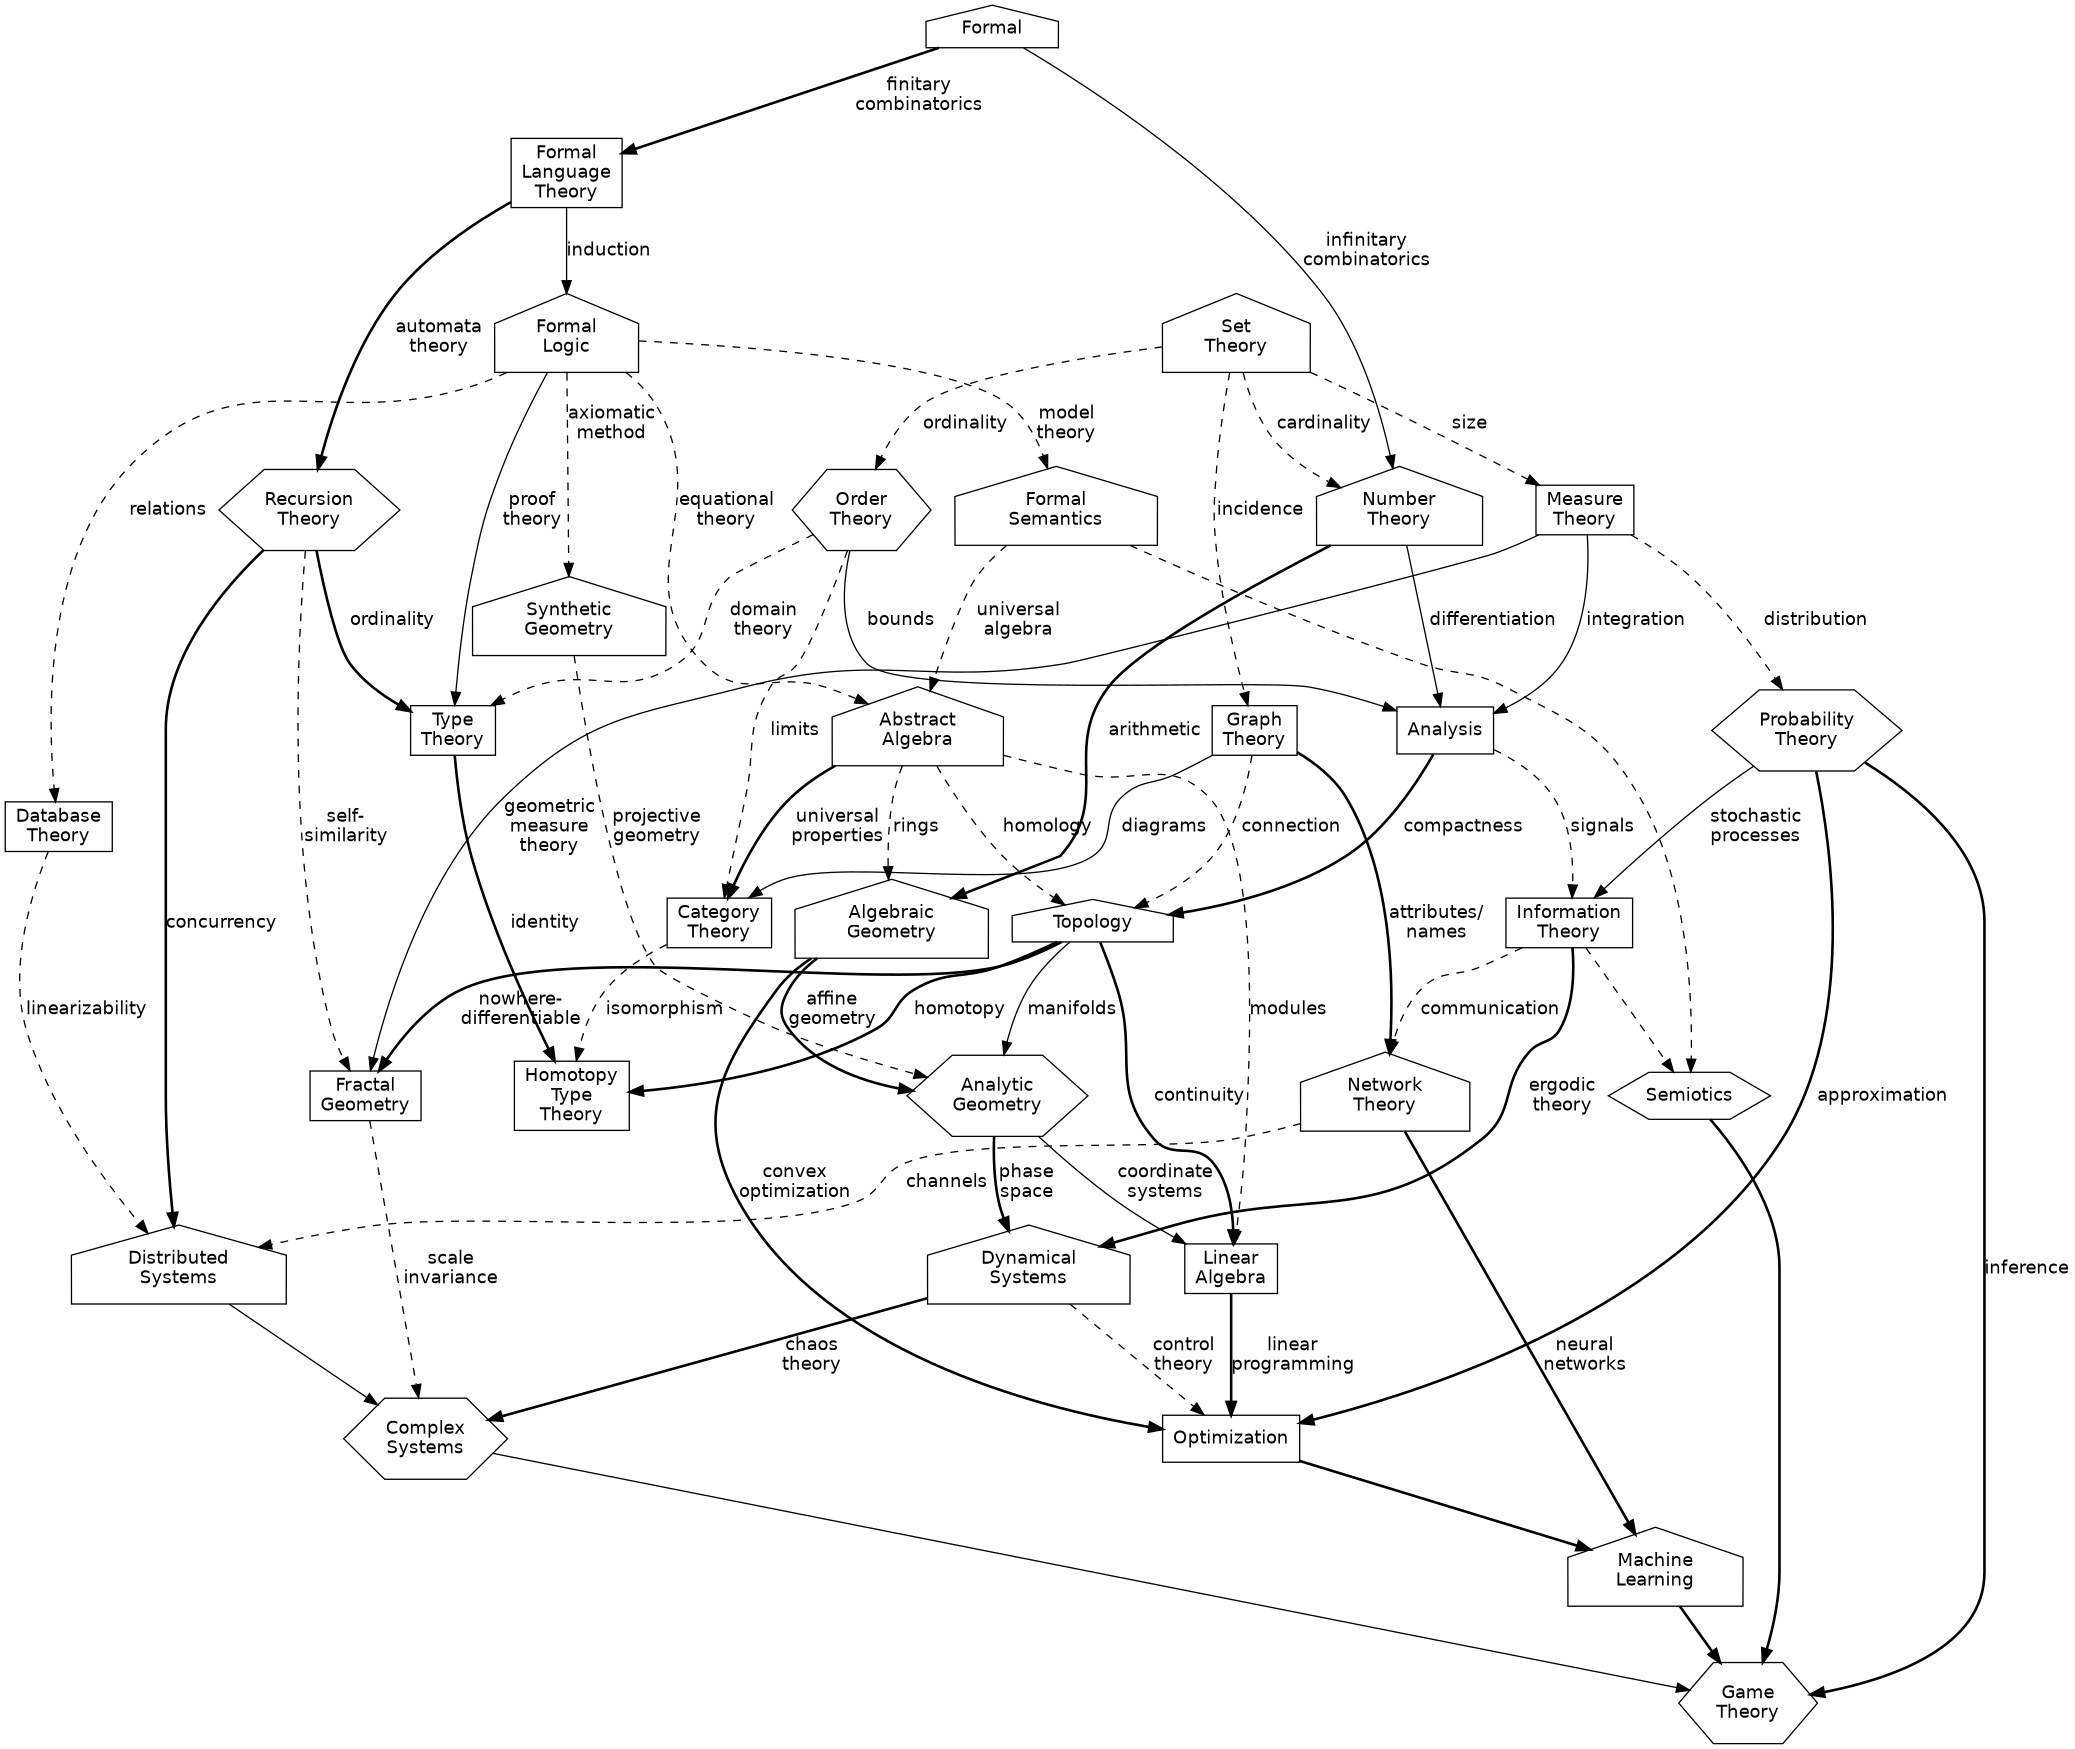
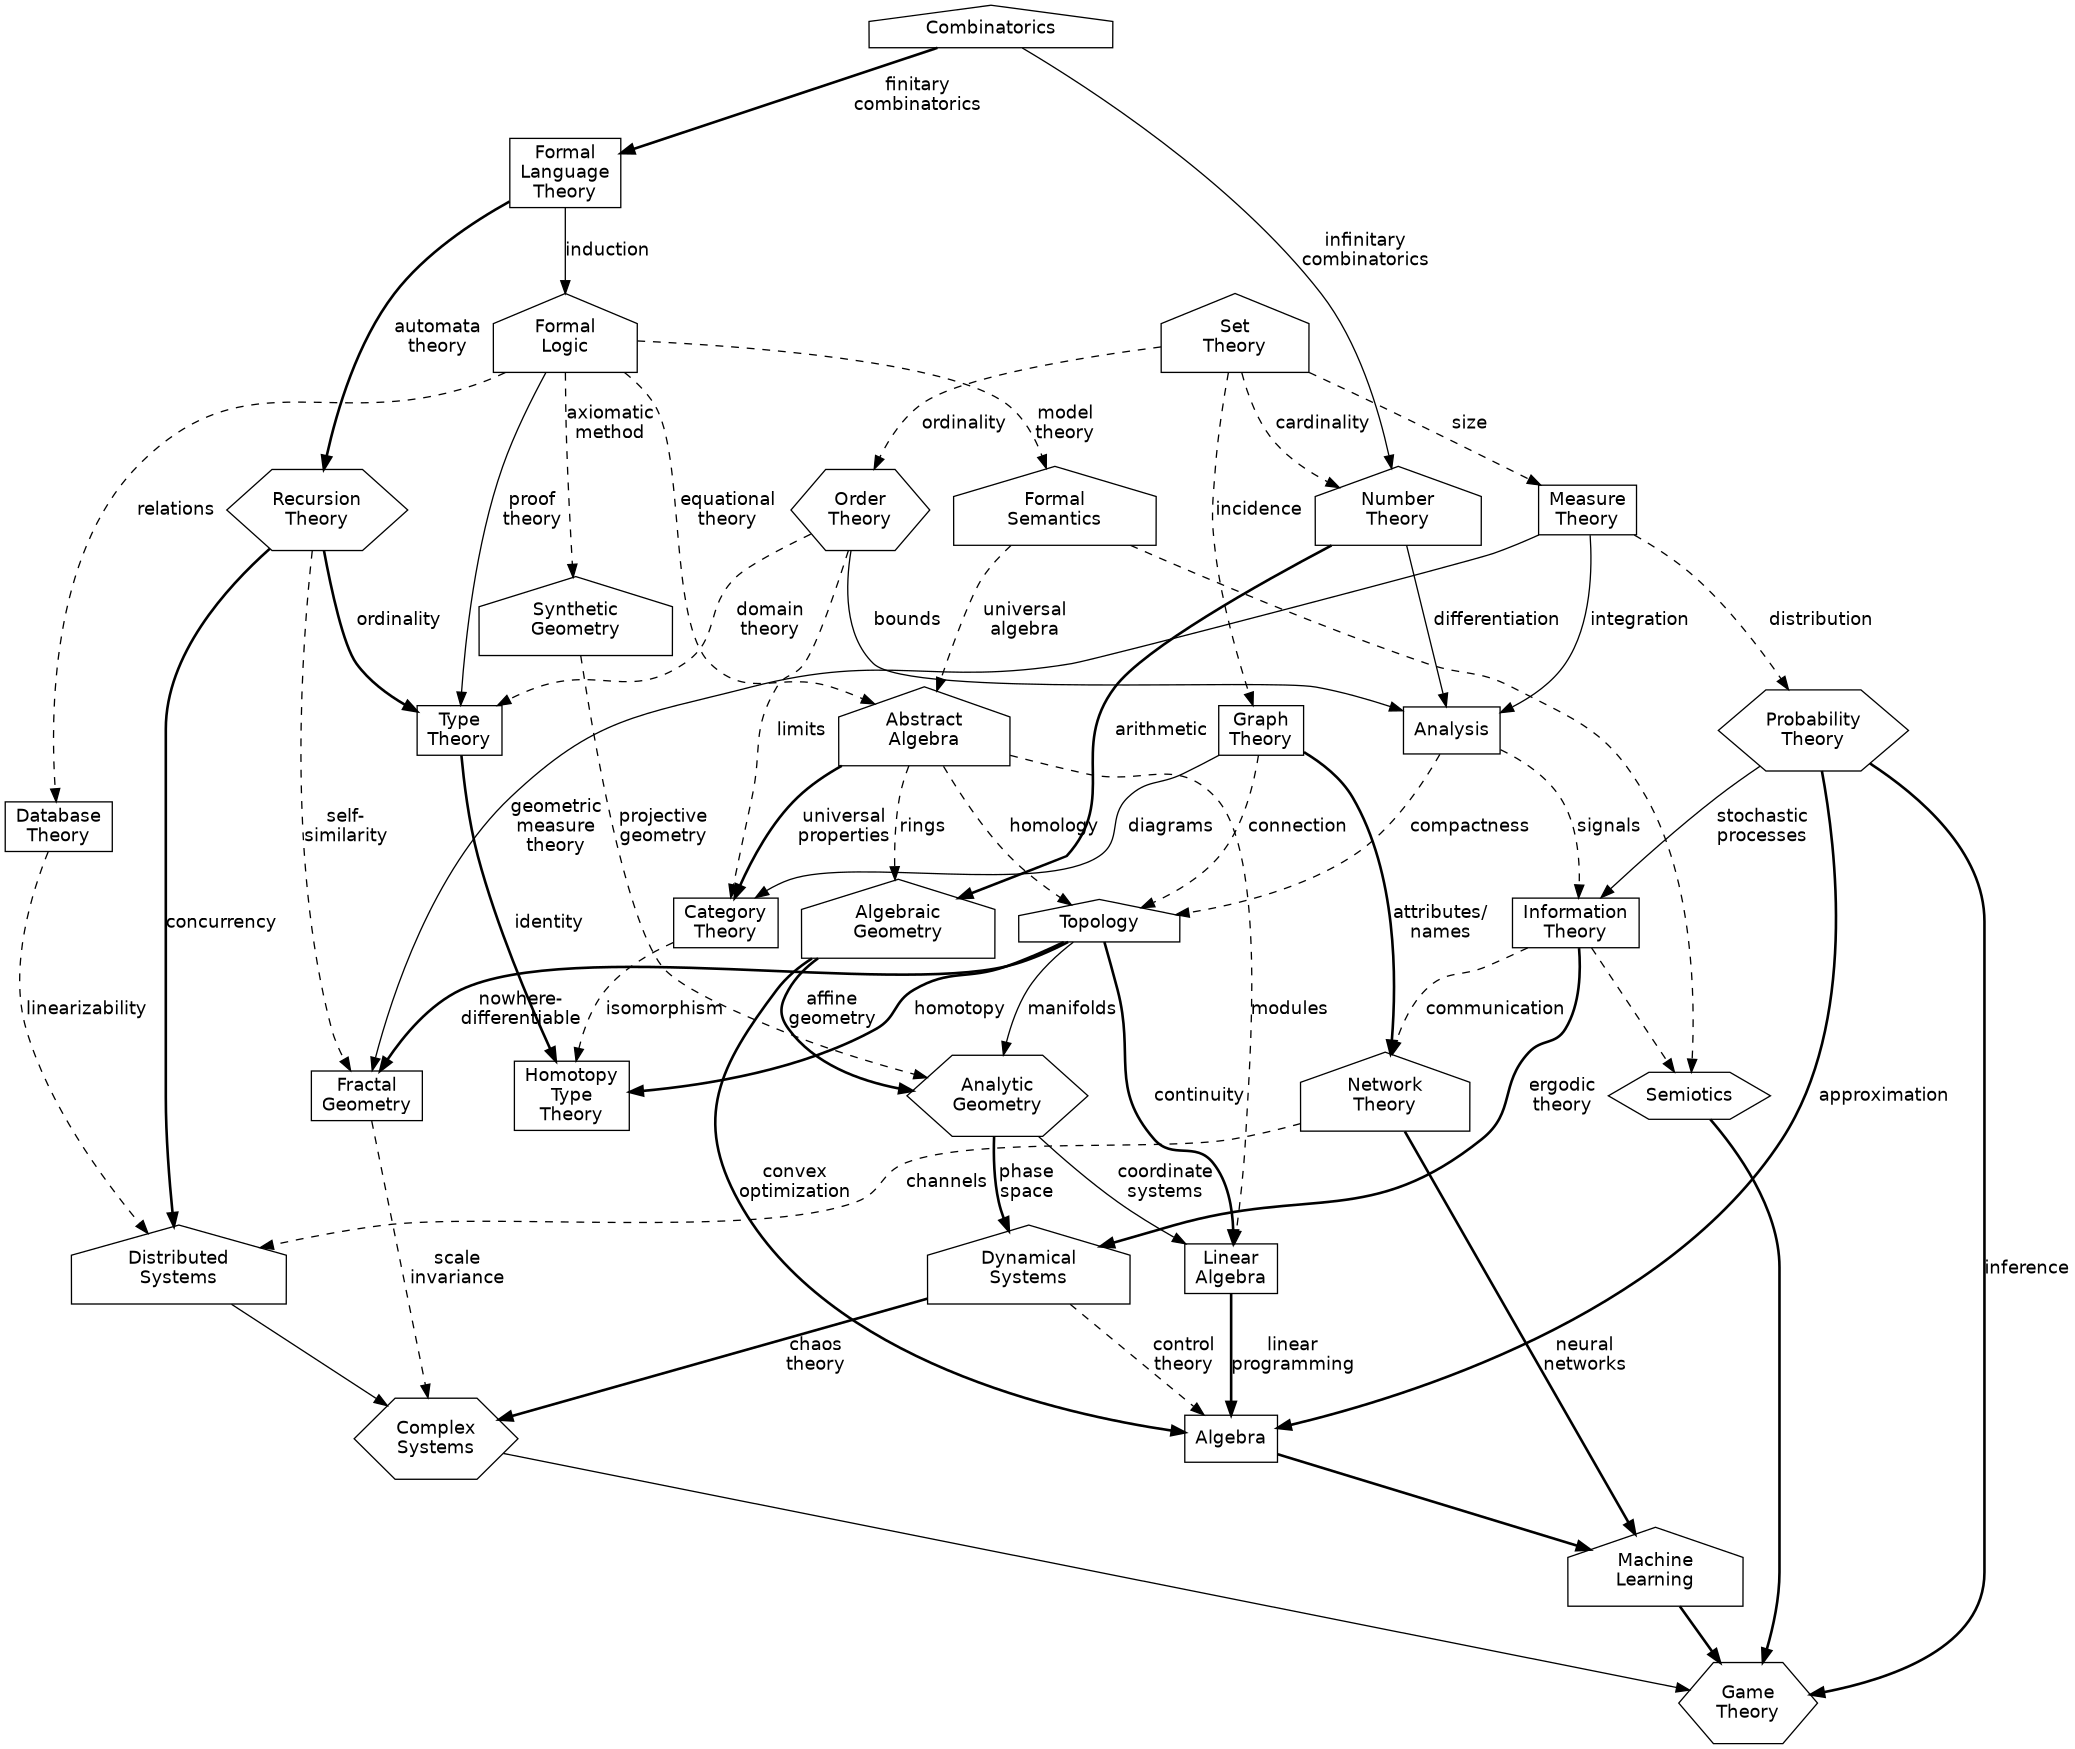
(992, 29) -> (991, 29)
(1329, 866) -> (1336, 866)
(1231, 1439) -> (1231, 1439)
